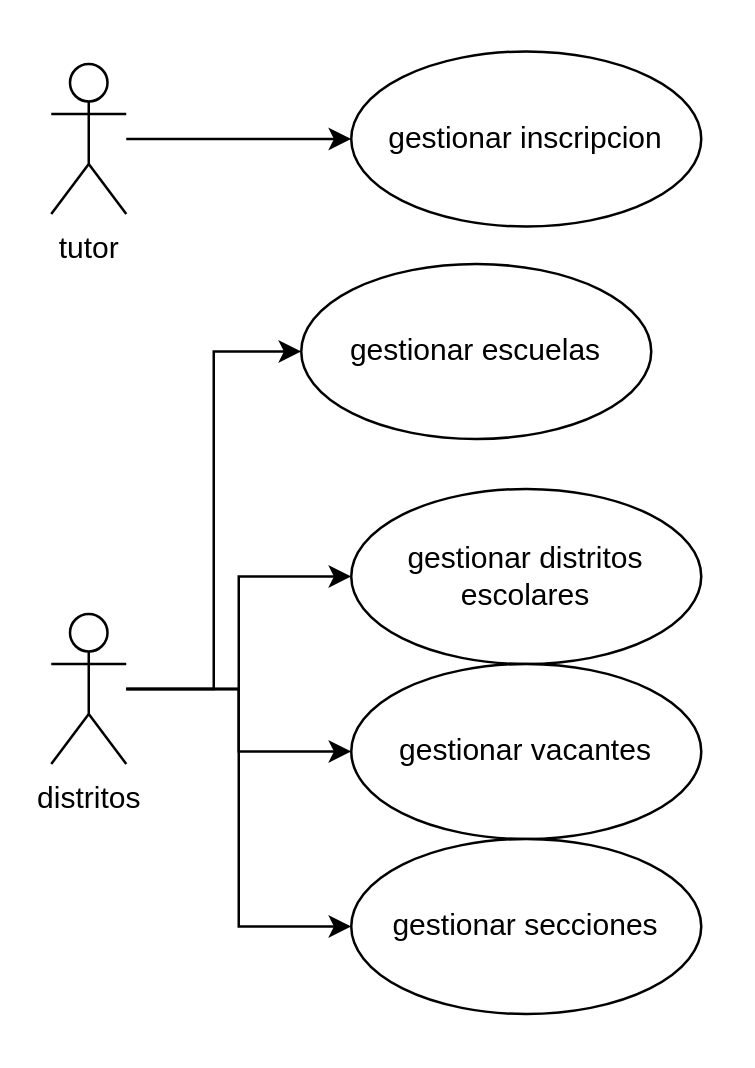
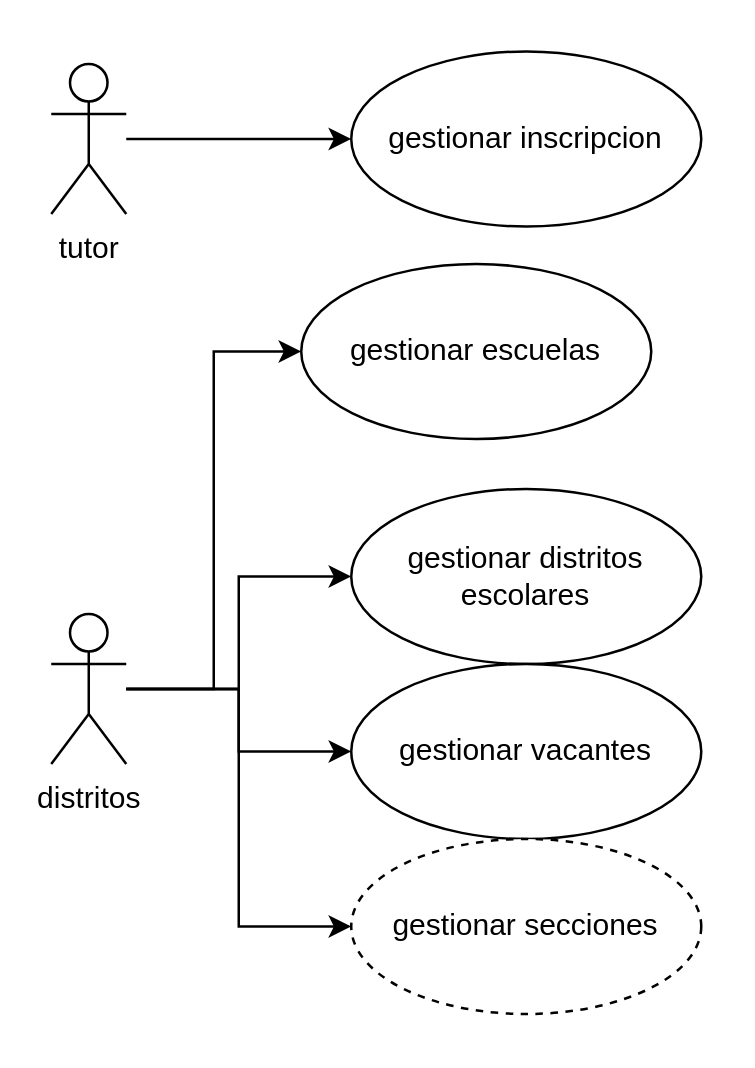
(526, 926) -> (526, 926)
